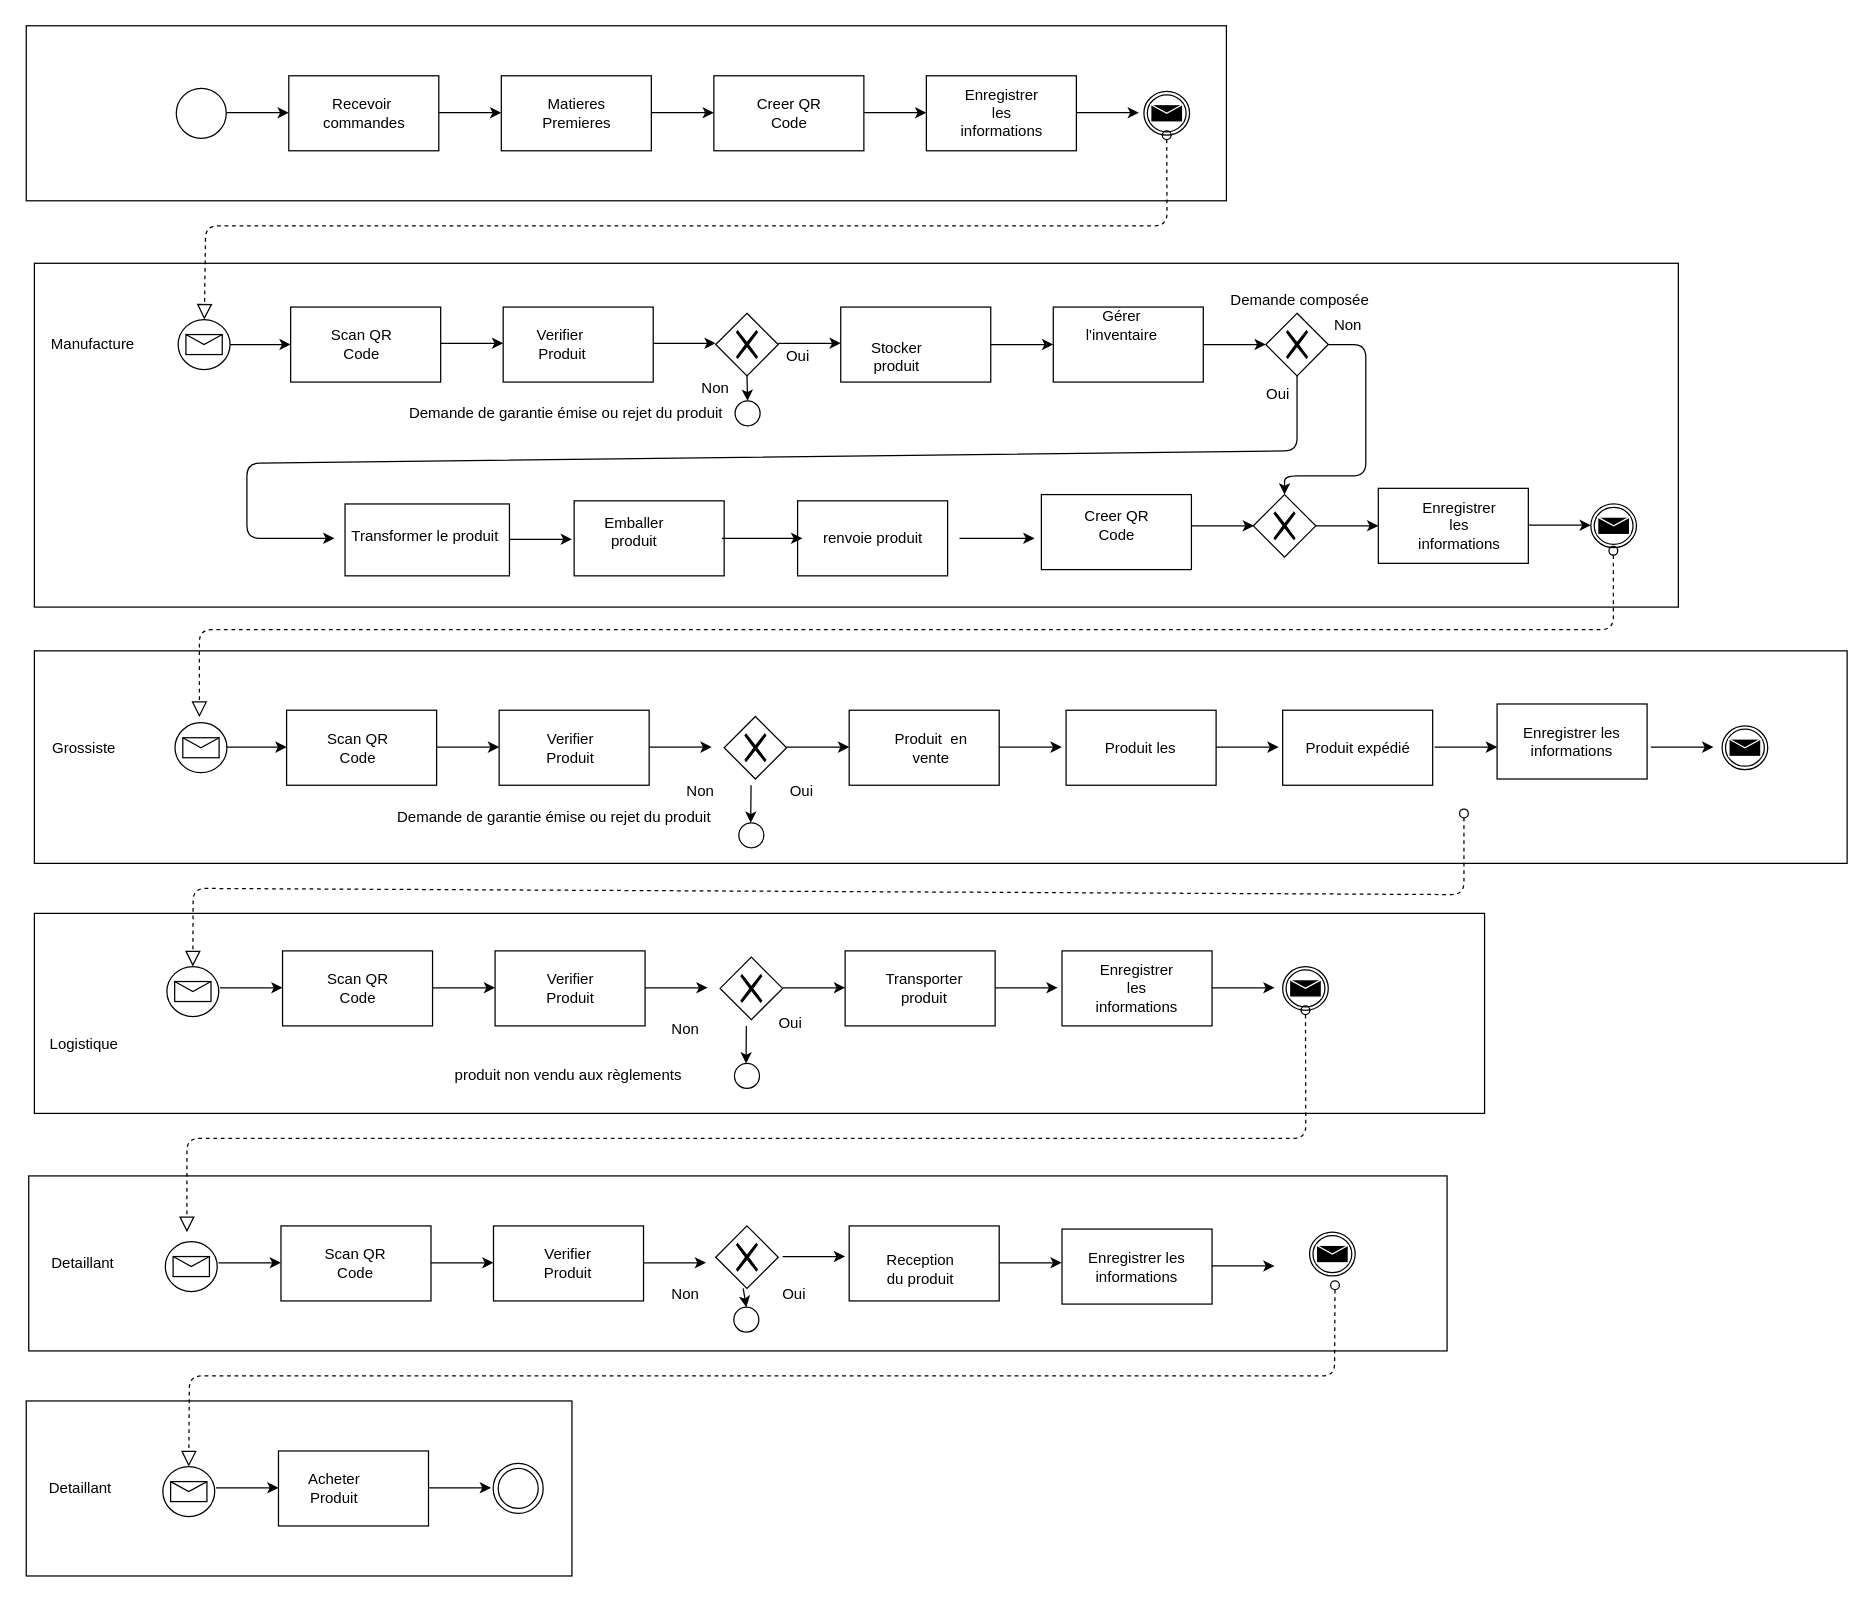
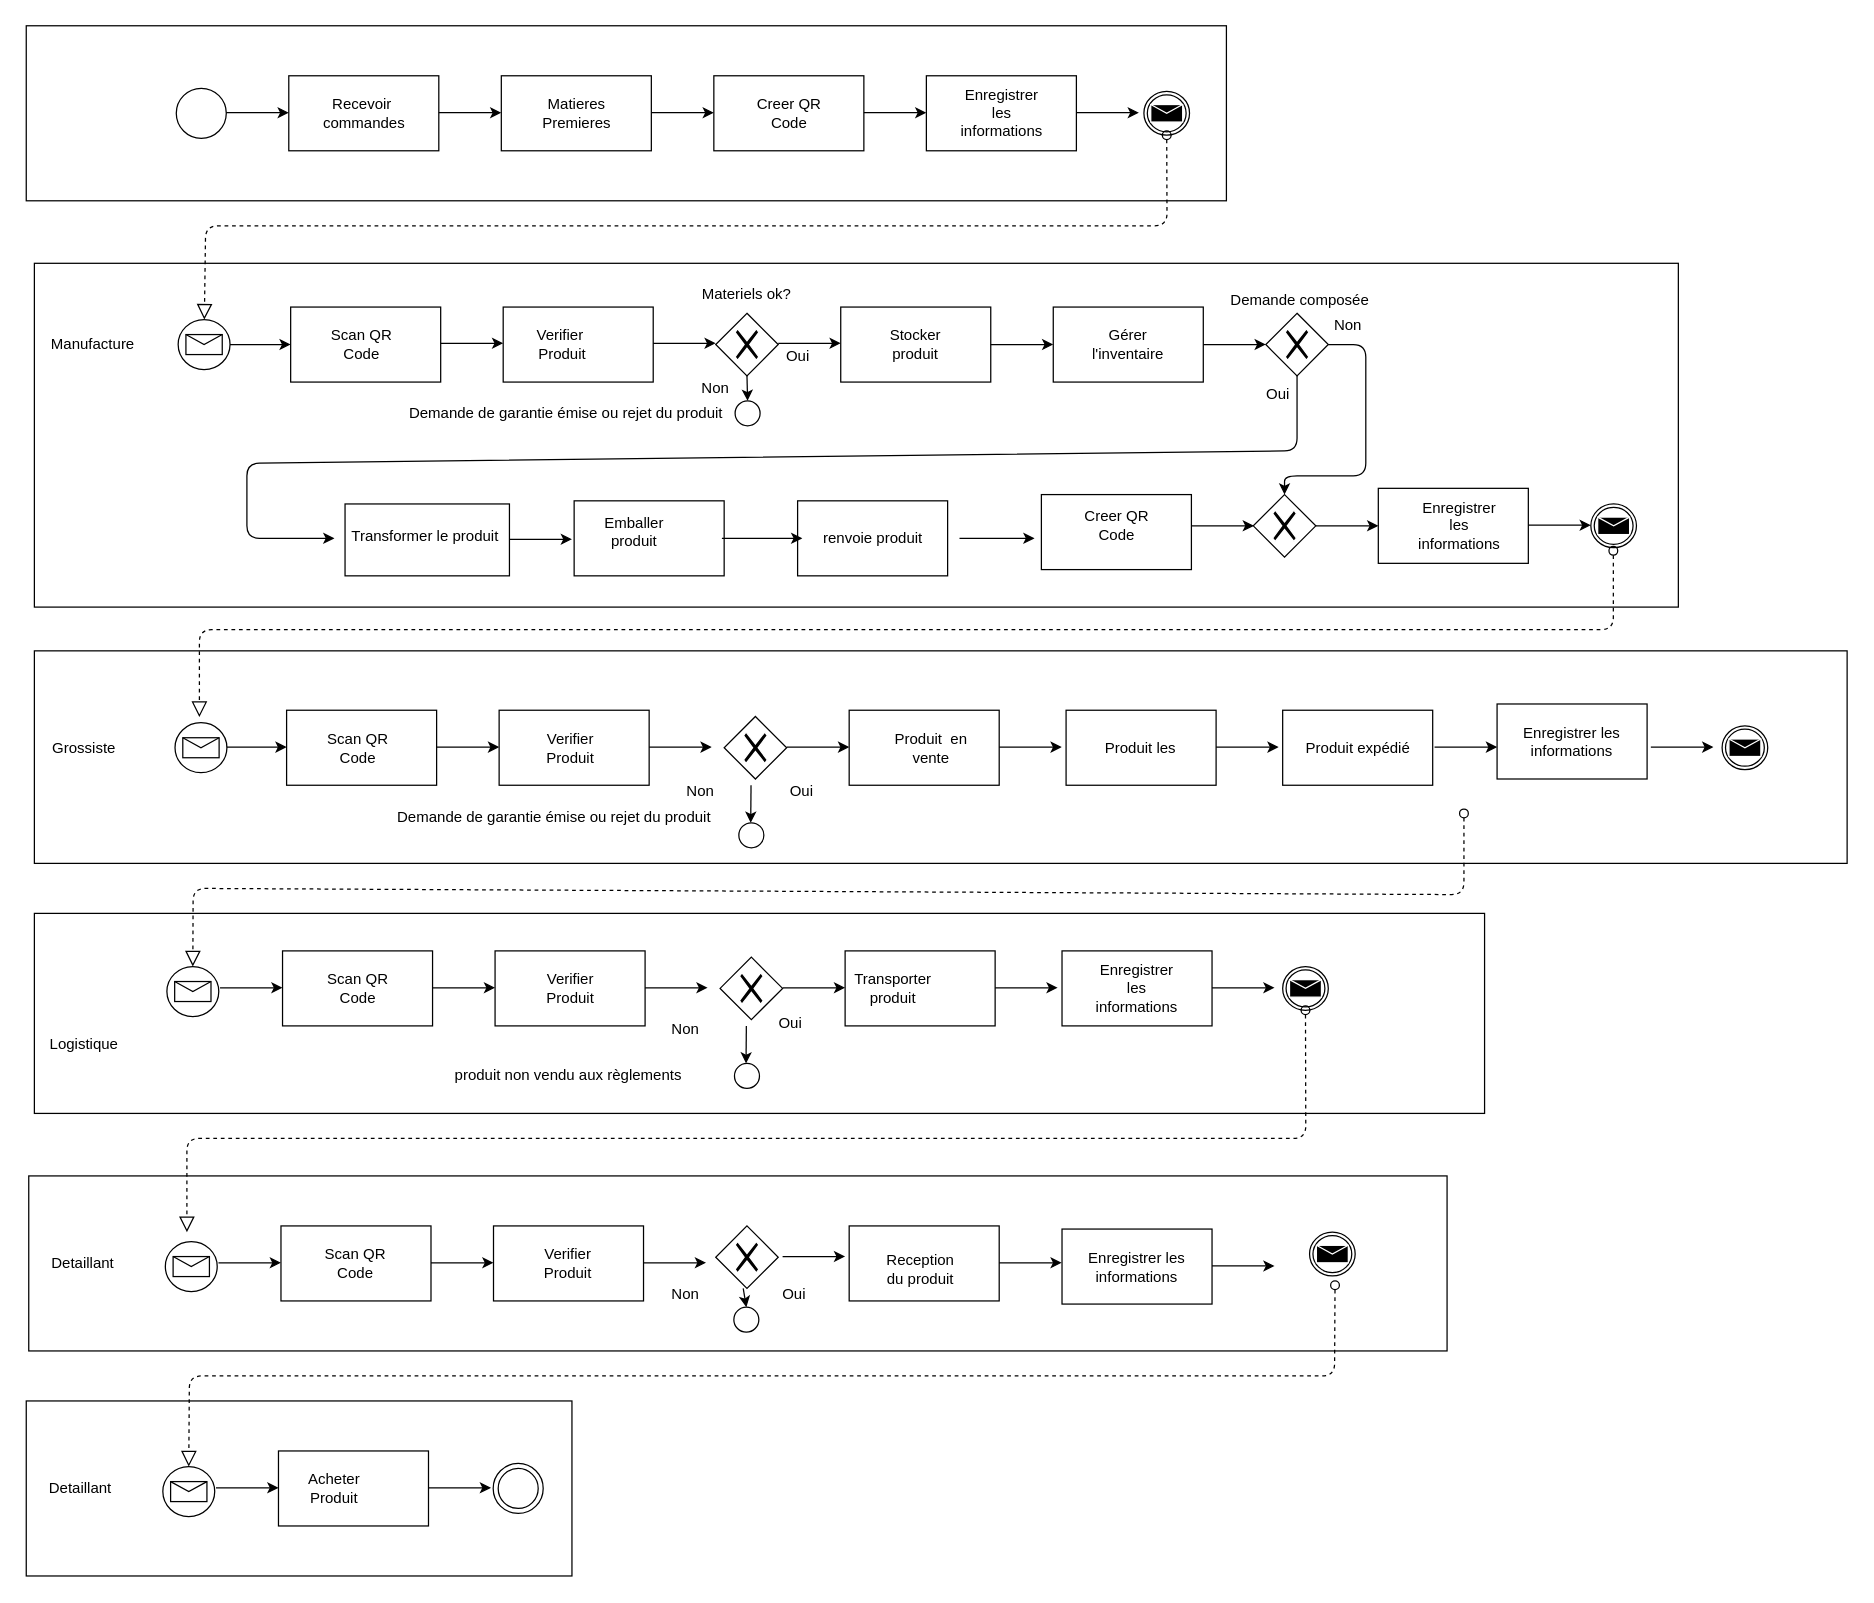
none -> (747, 294)
(1122, 326) -> (1128, 344)
(897, 357) -> (916, 344)
(924, 988) -> (893, 988)
